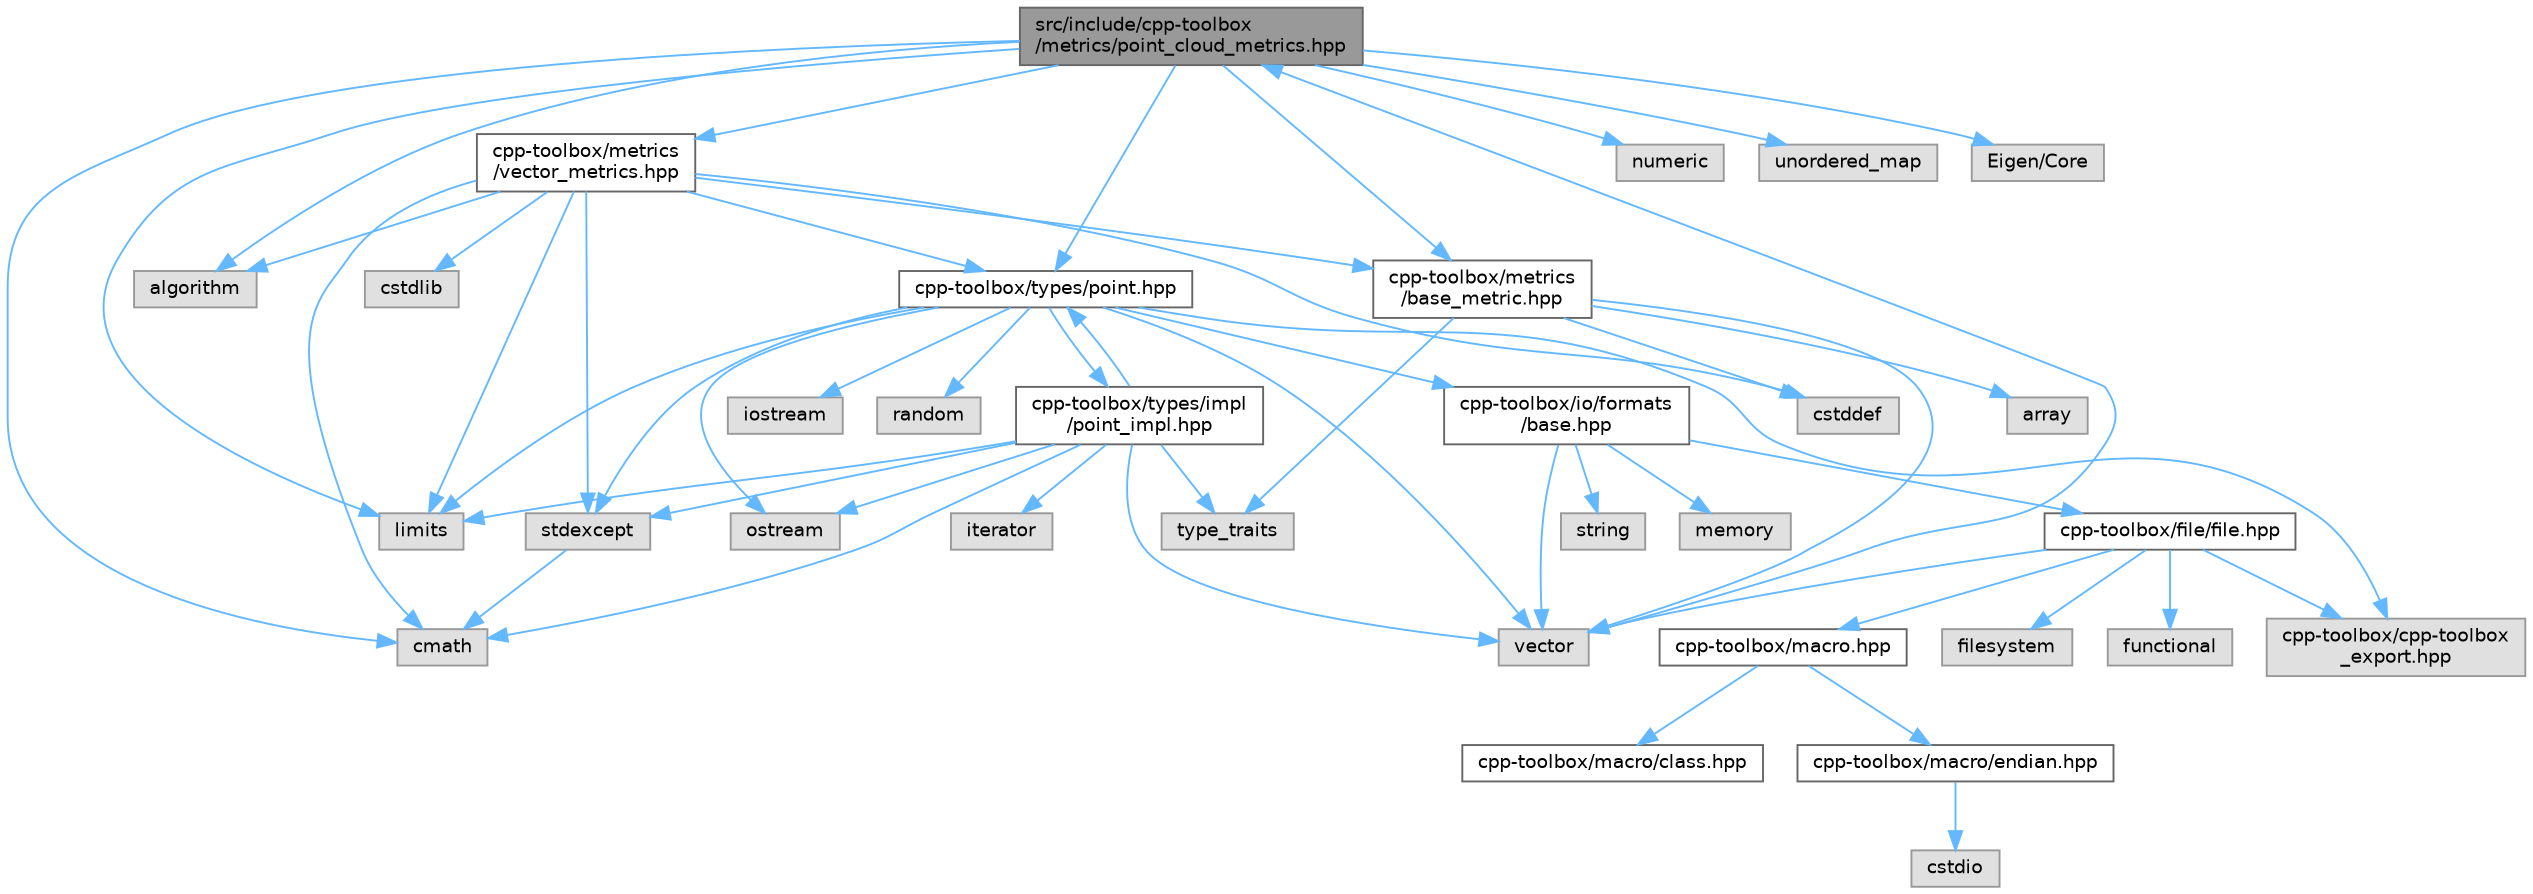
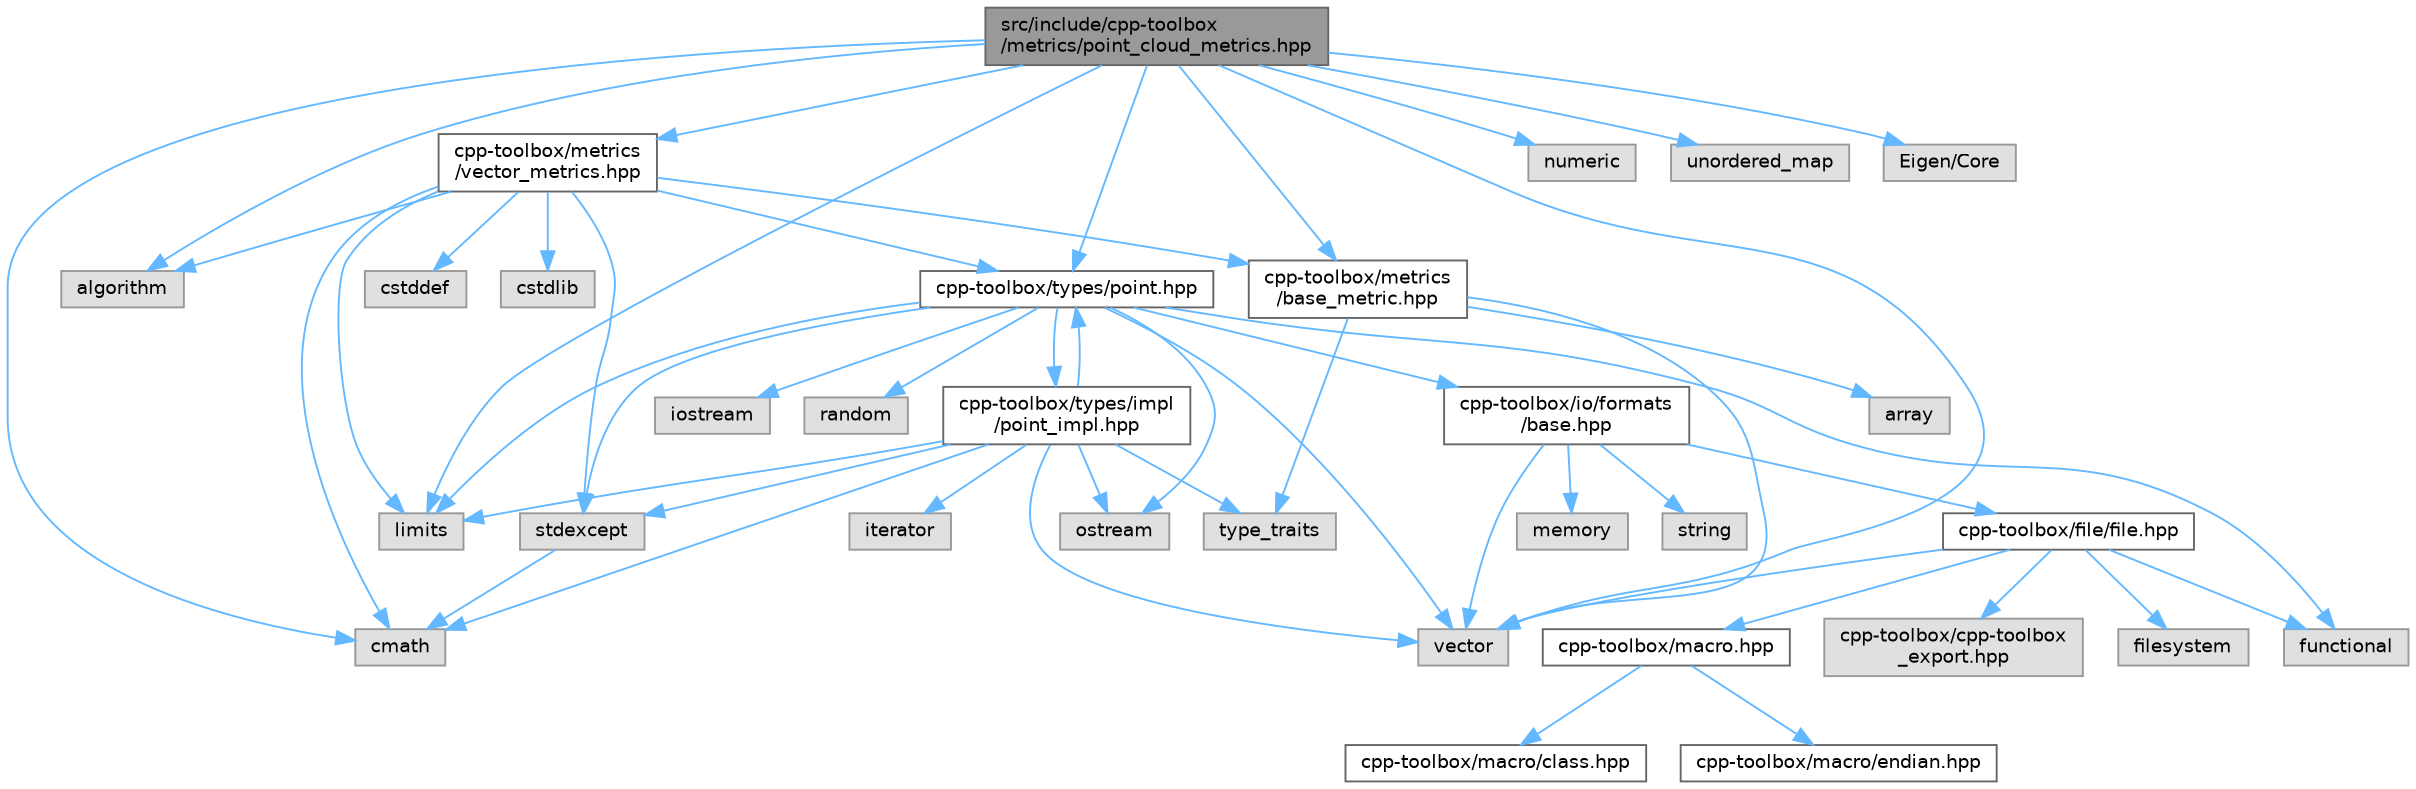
(1984, 339) -> (1878, 295)
(1673, 354) -> none
(1775, 441) -> (1767, 409)
(1955, 869) -> none
